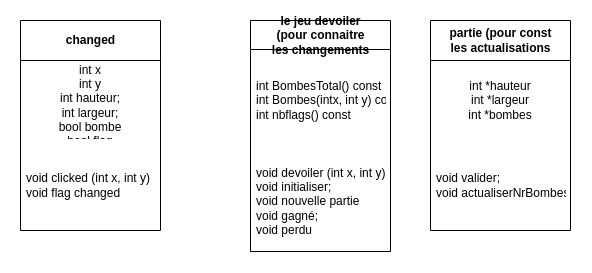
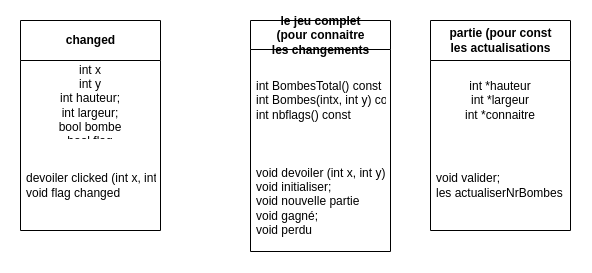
(321, 36) -> (321, 36)
(501, 101) -> (501, 101)
(100, 186) -> (112, 186)
(508, 186) -> (504, 186)
